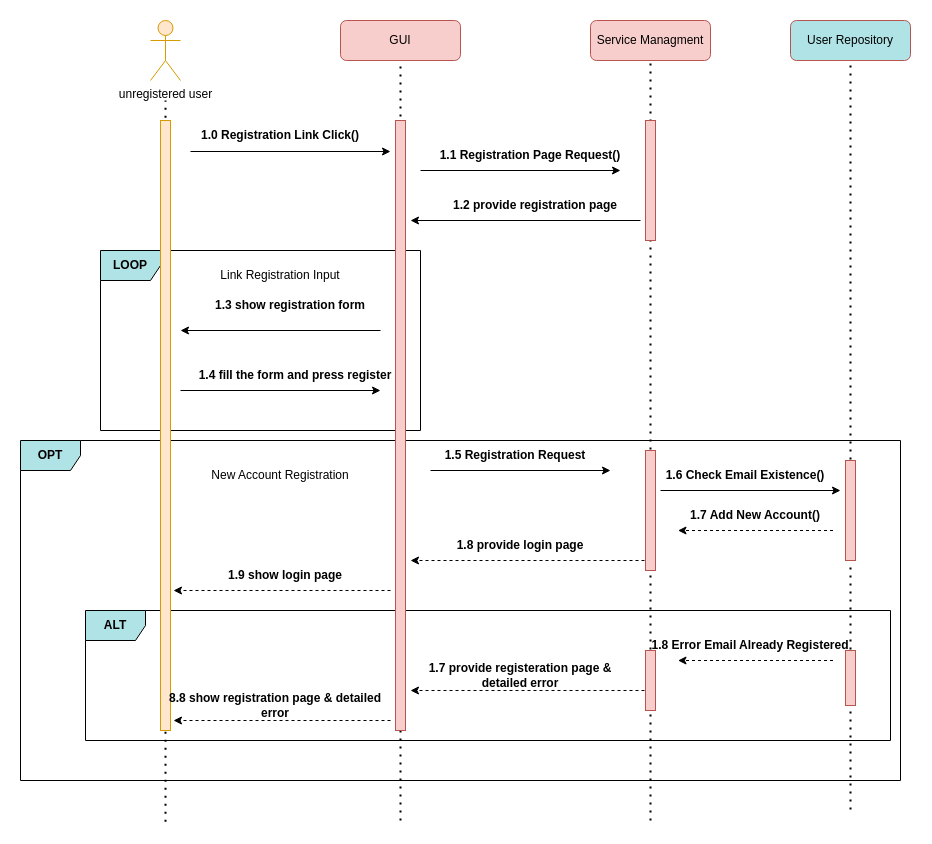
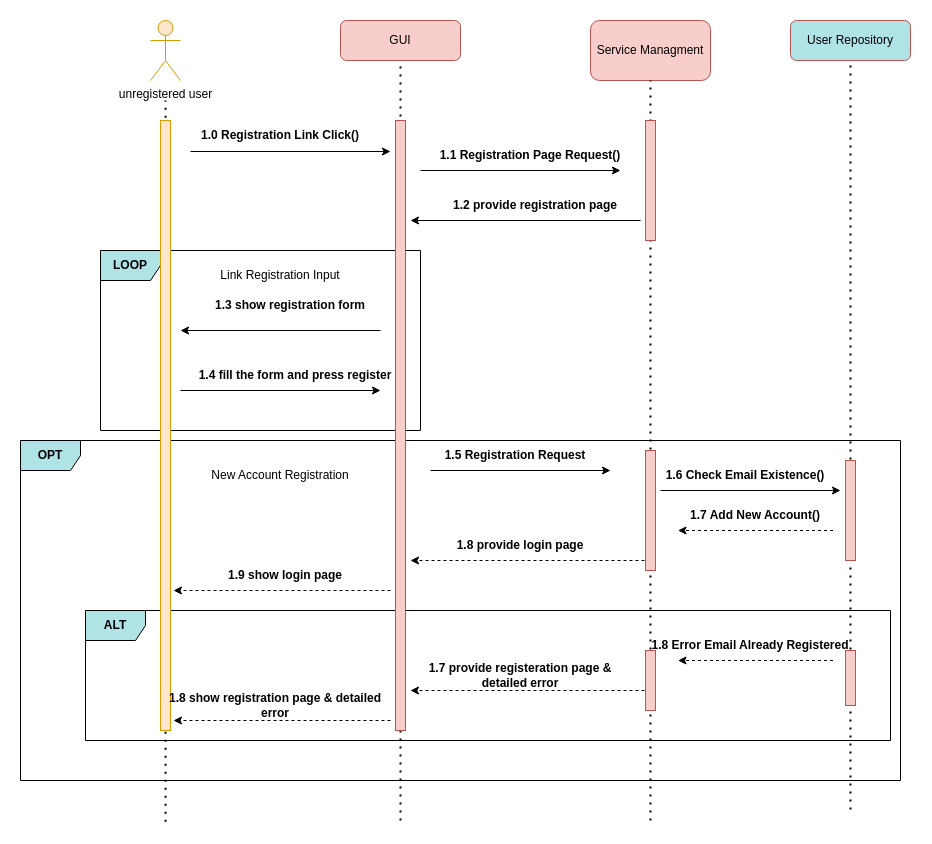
(651, 41) -> (651, 51)
(276, 706) -> (276, 706)
